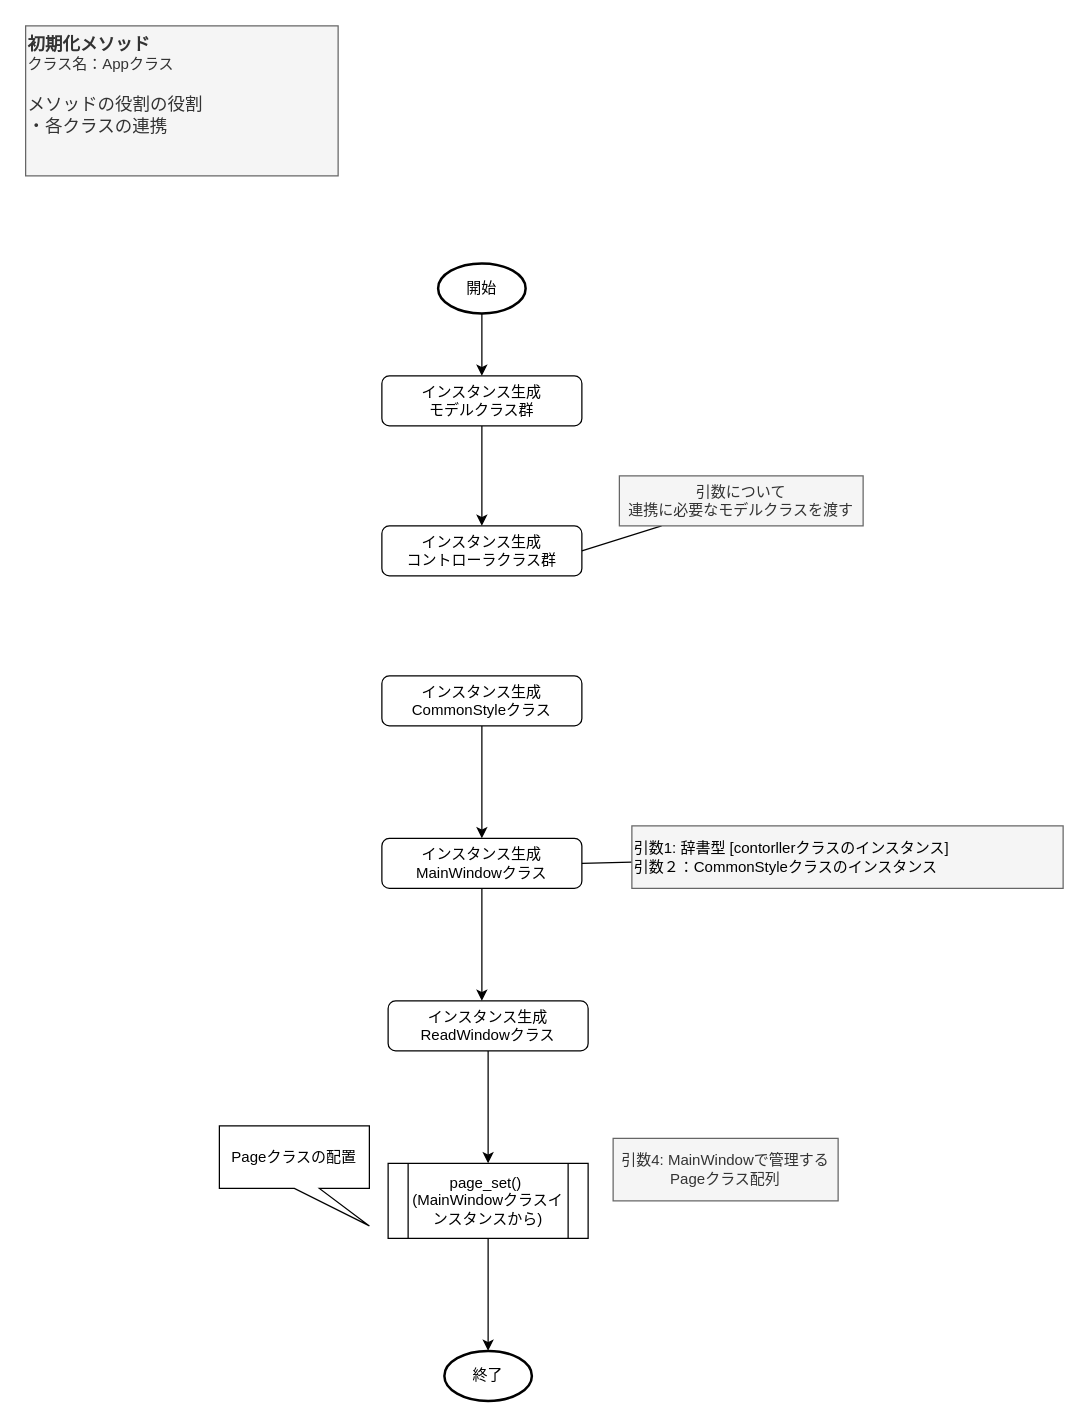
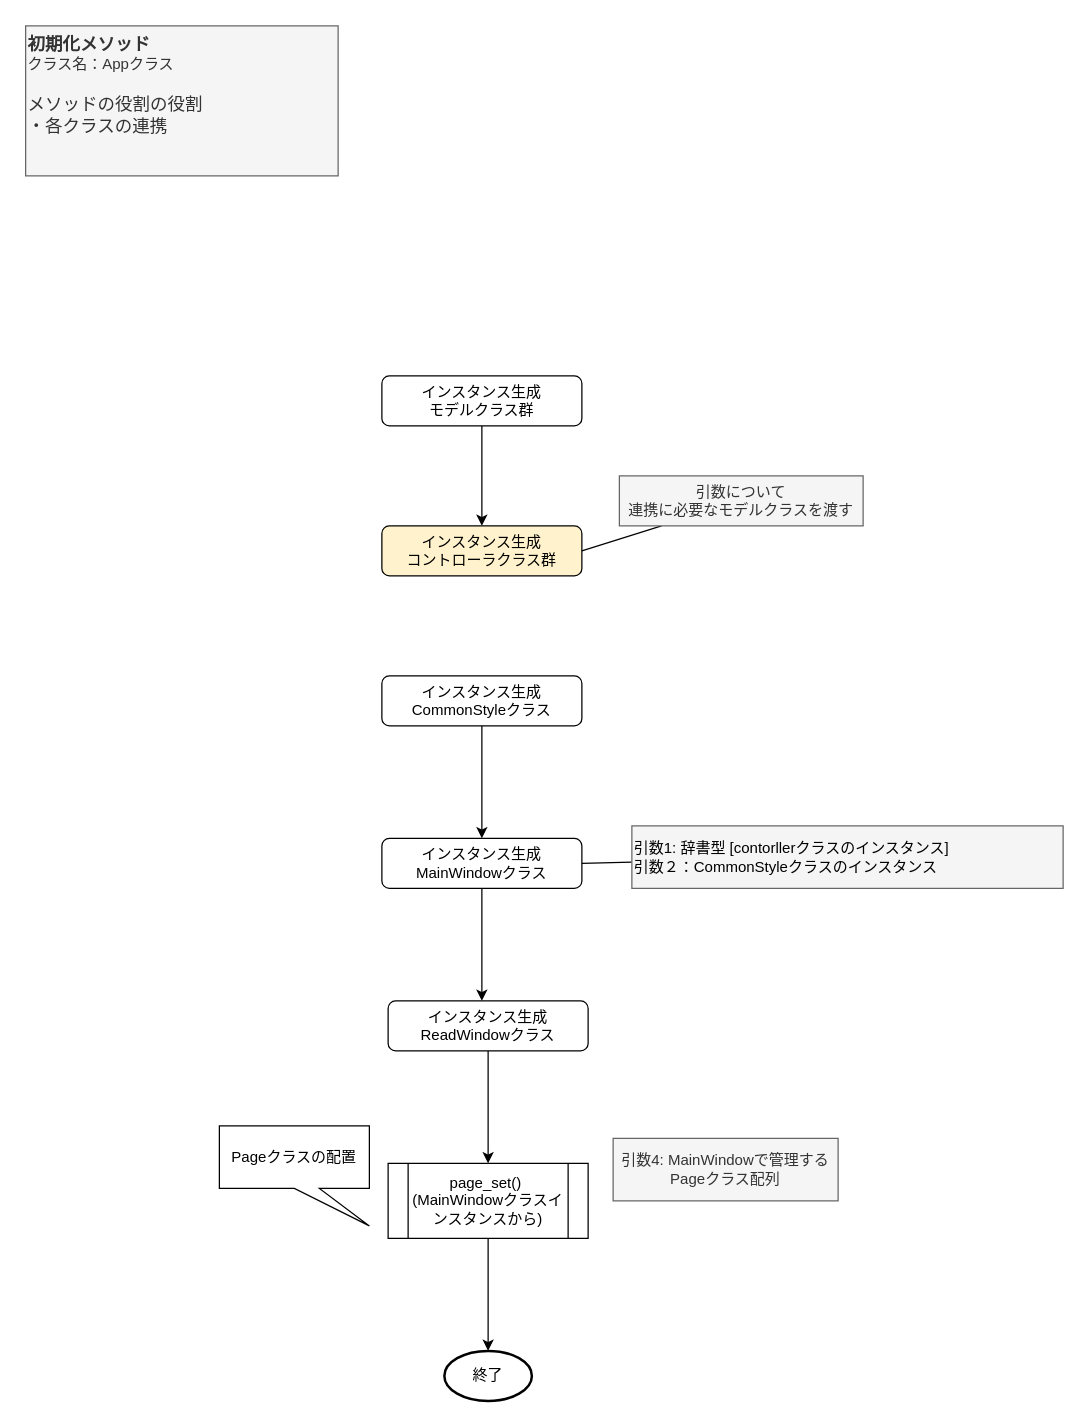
(482, 288) -> none
(482, 340) -> none
(482, 551) -> (482, 551)
